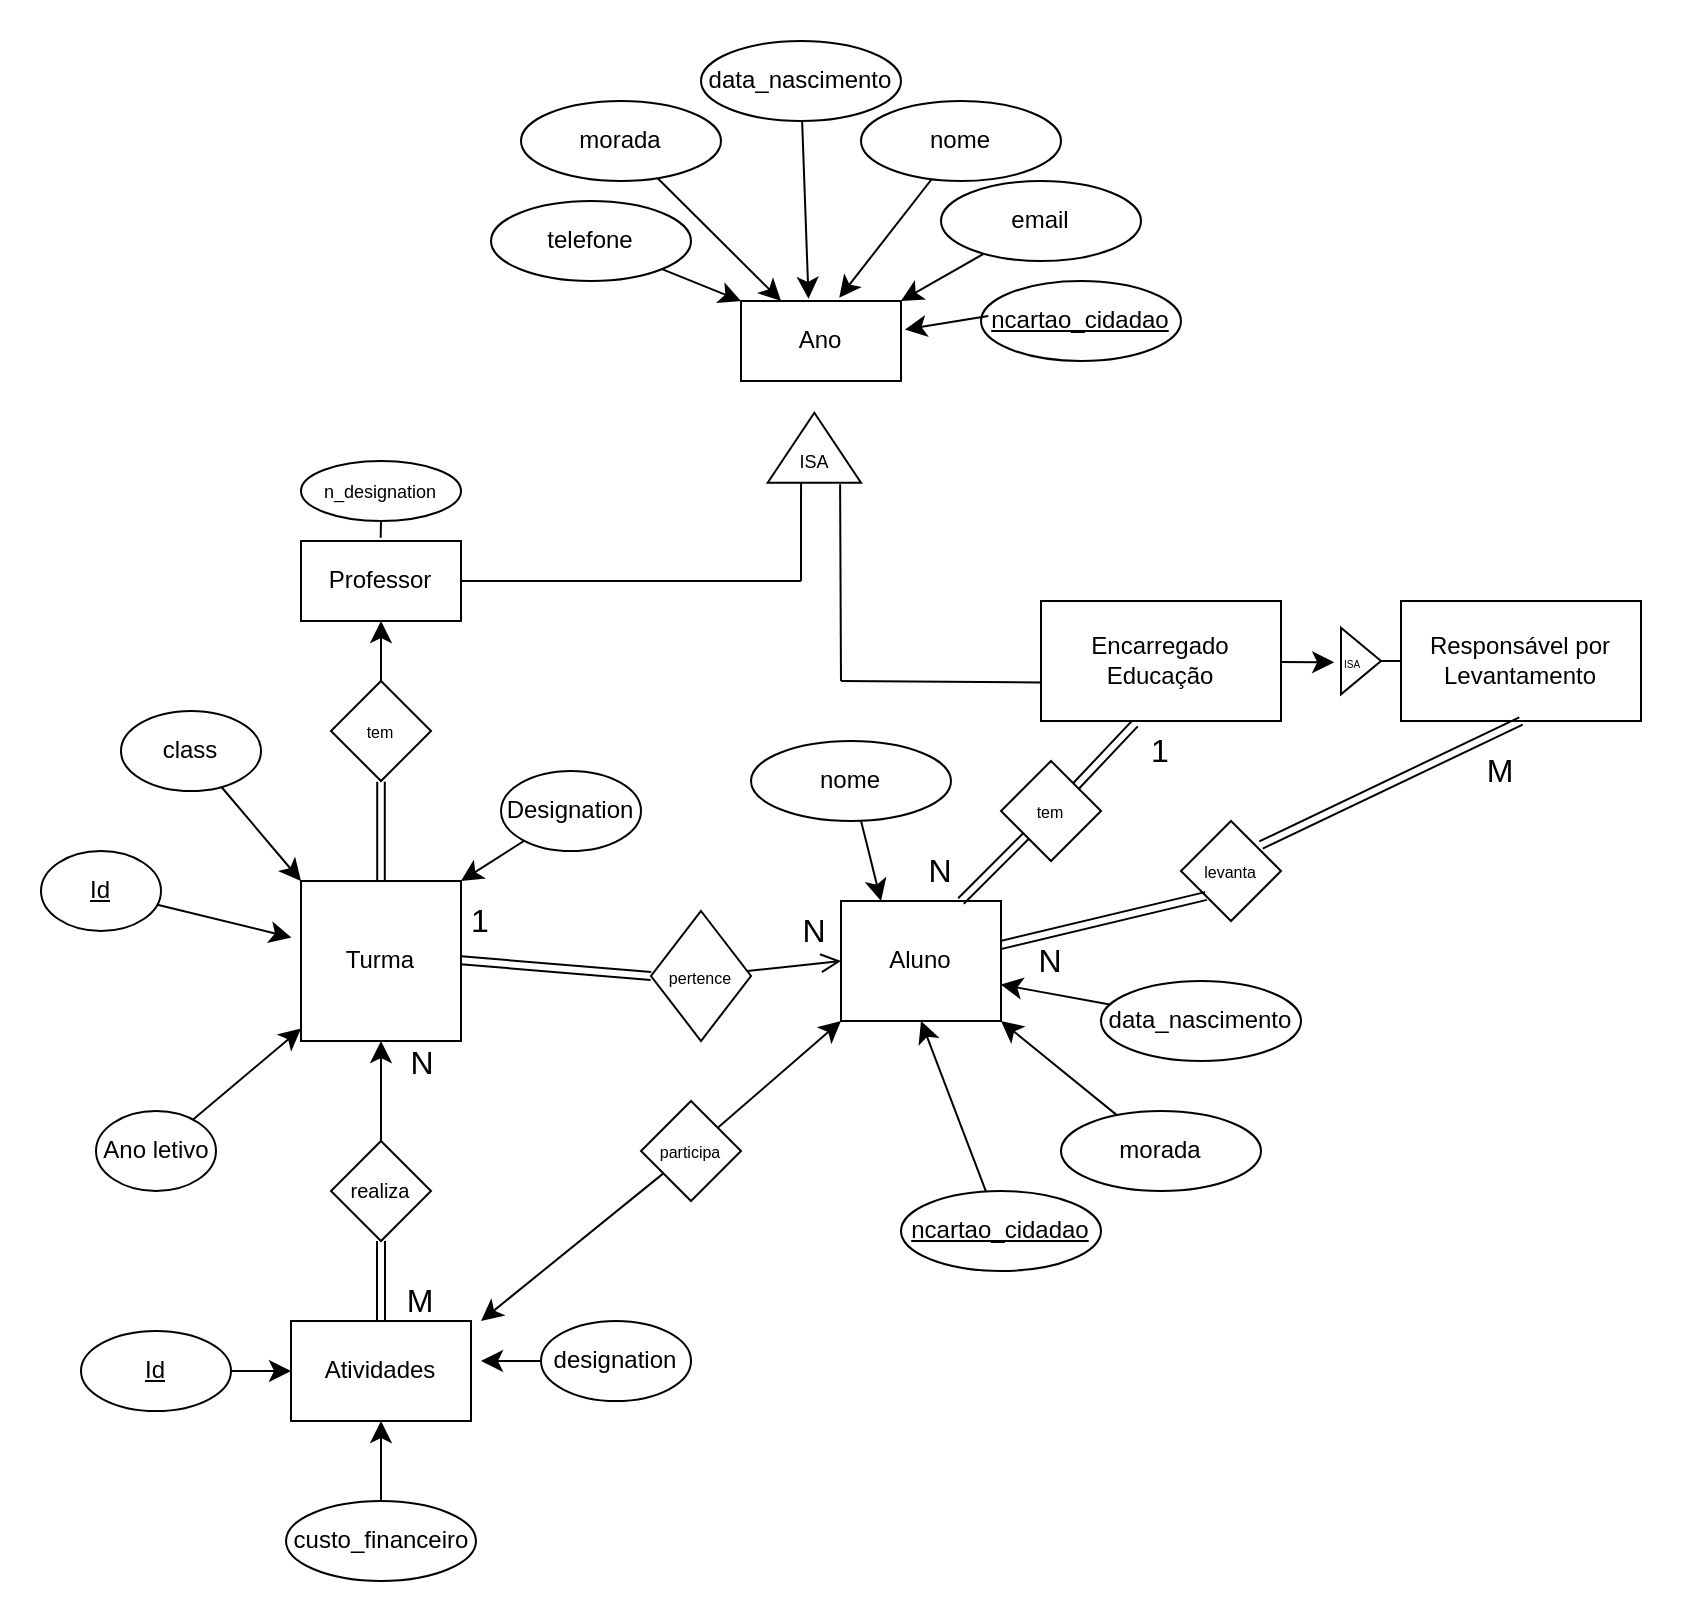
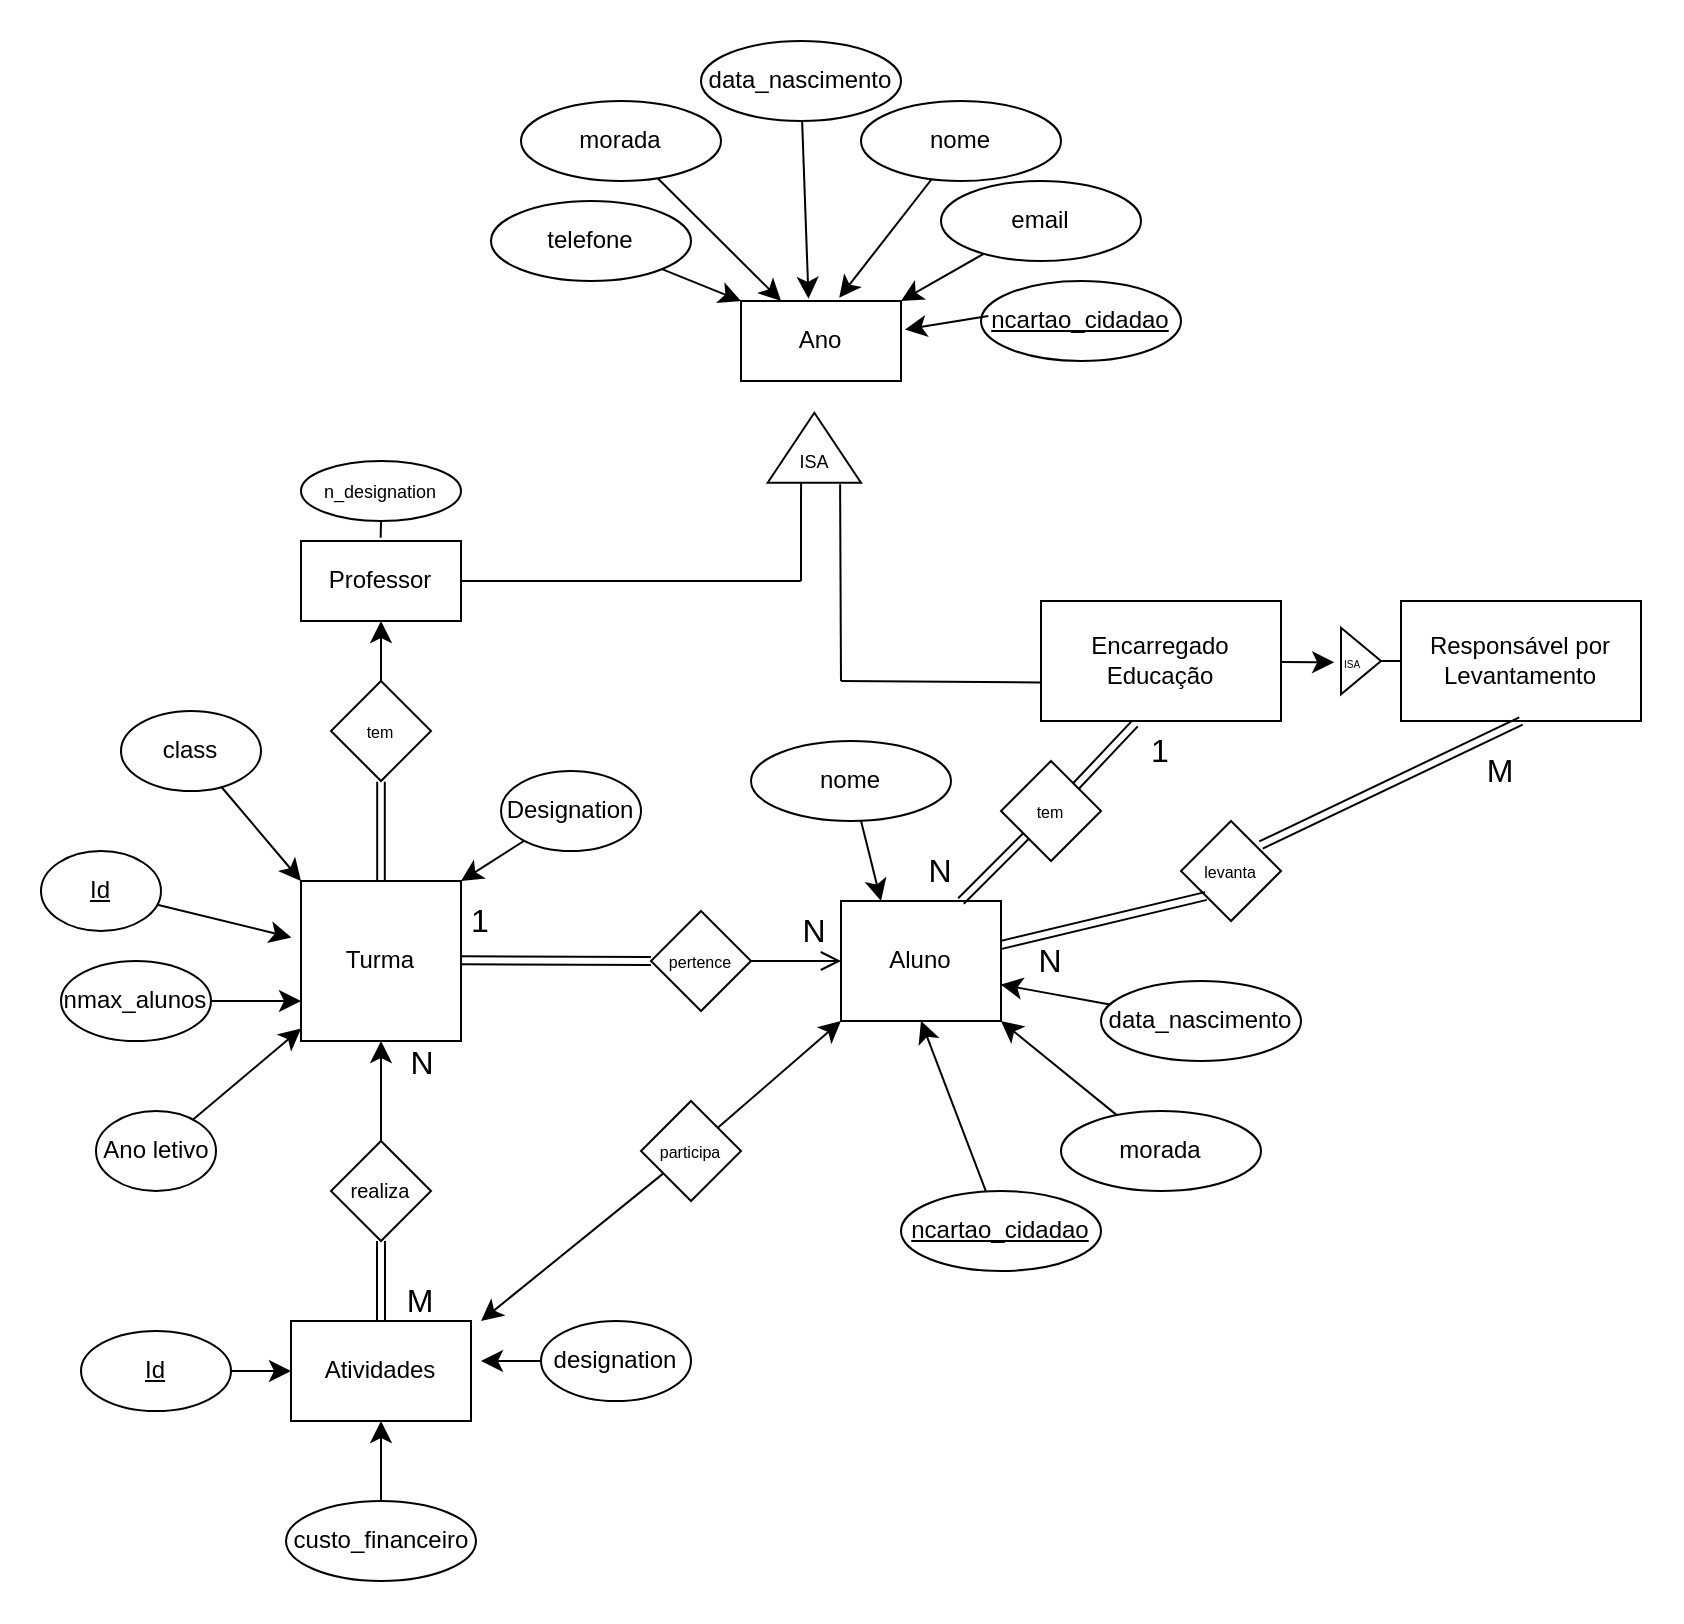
(701, 976) -> (701, 961)
none -> (136, 1001)
none -> (248, 1001)
